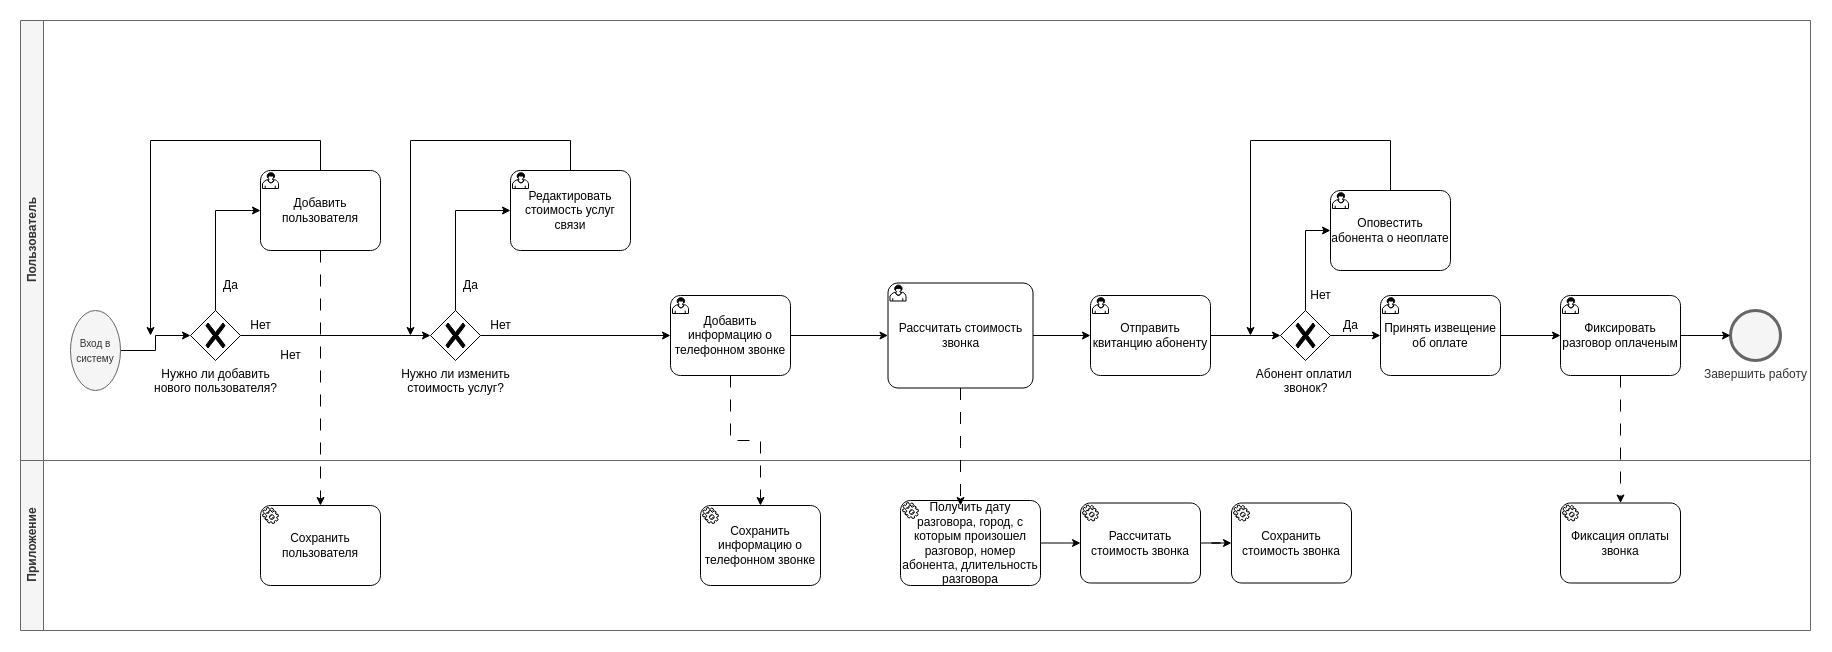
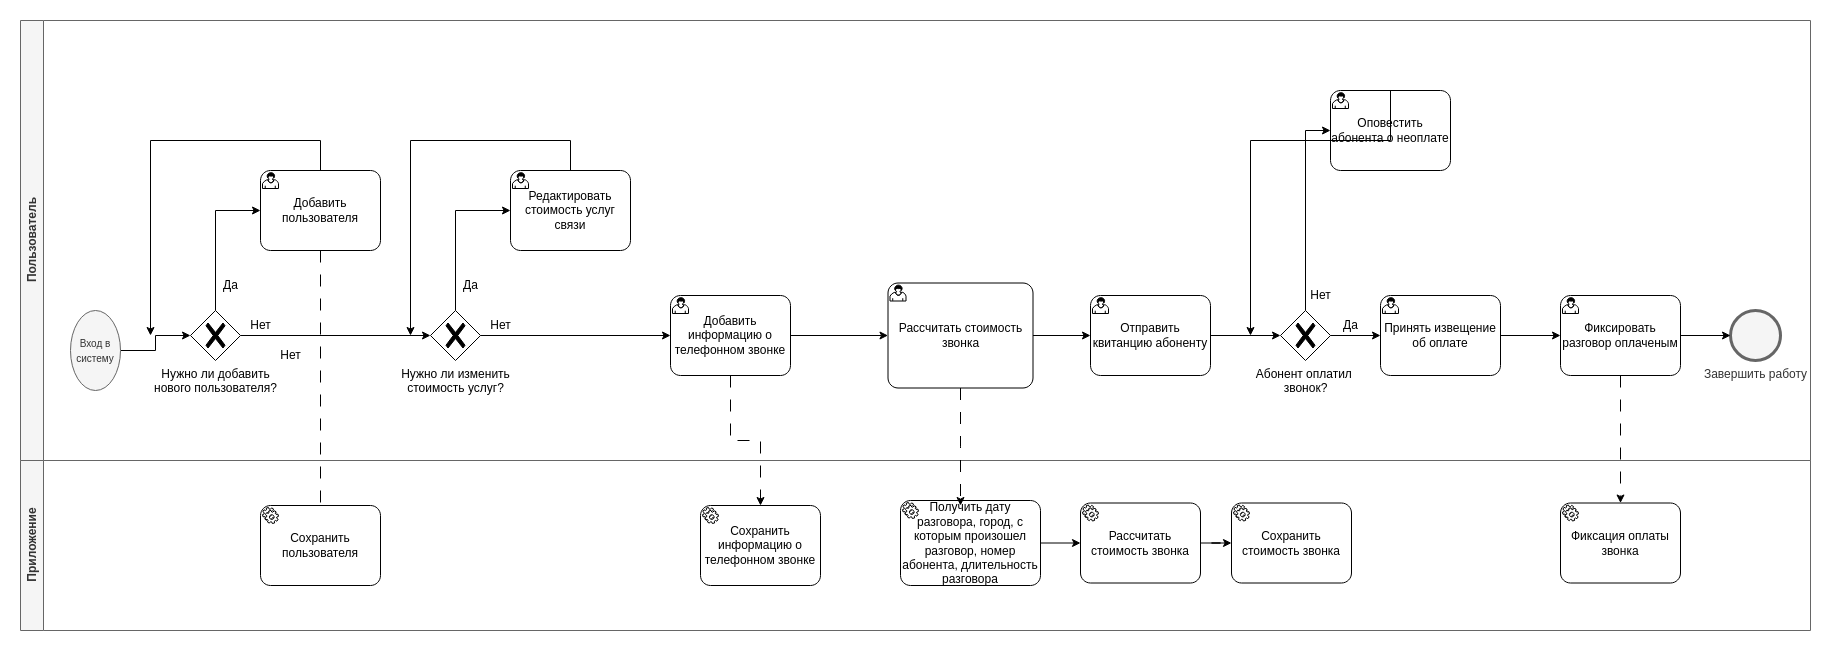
(1391, 231) -> (1391, 131)
(321, 497) -> (321, 500)
